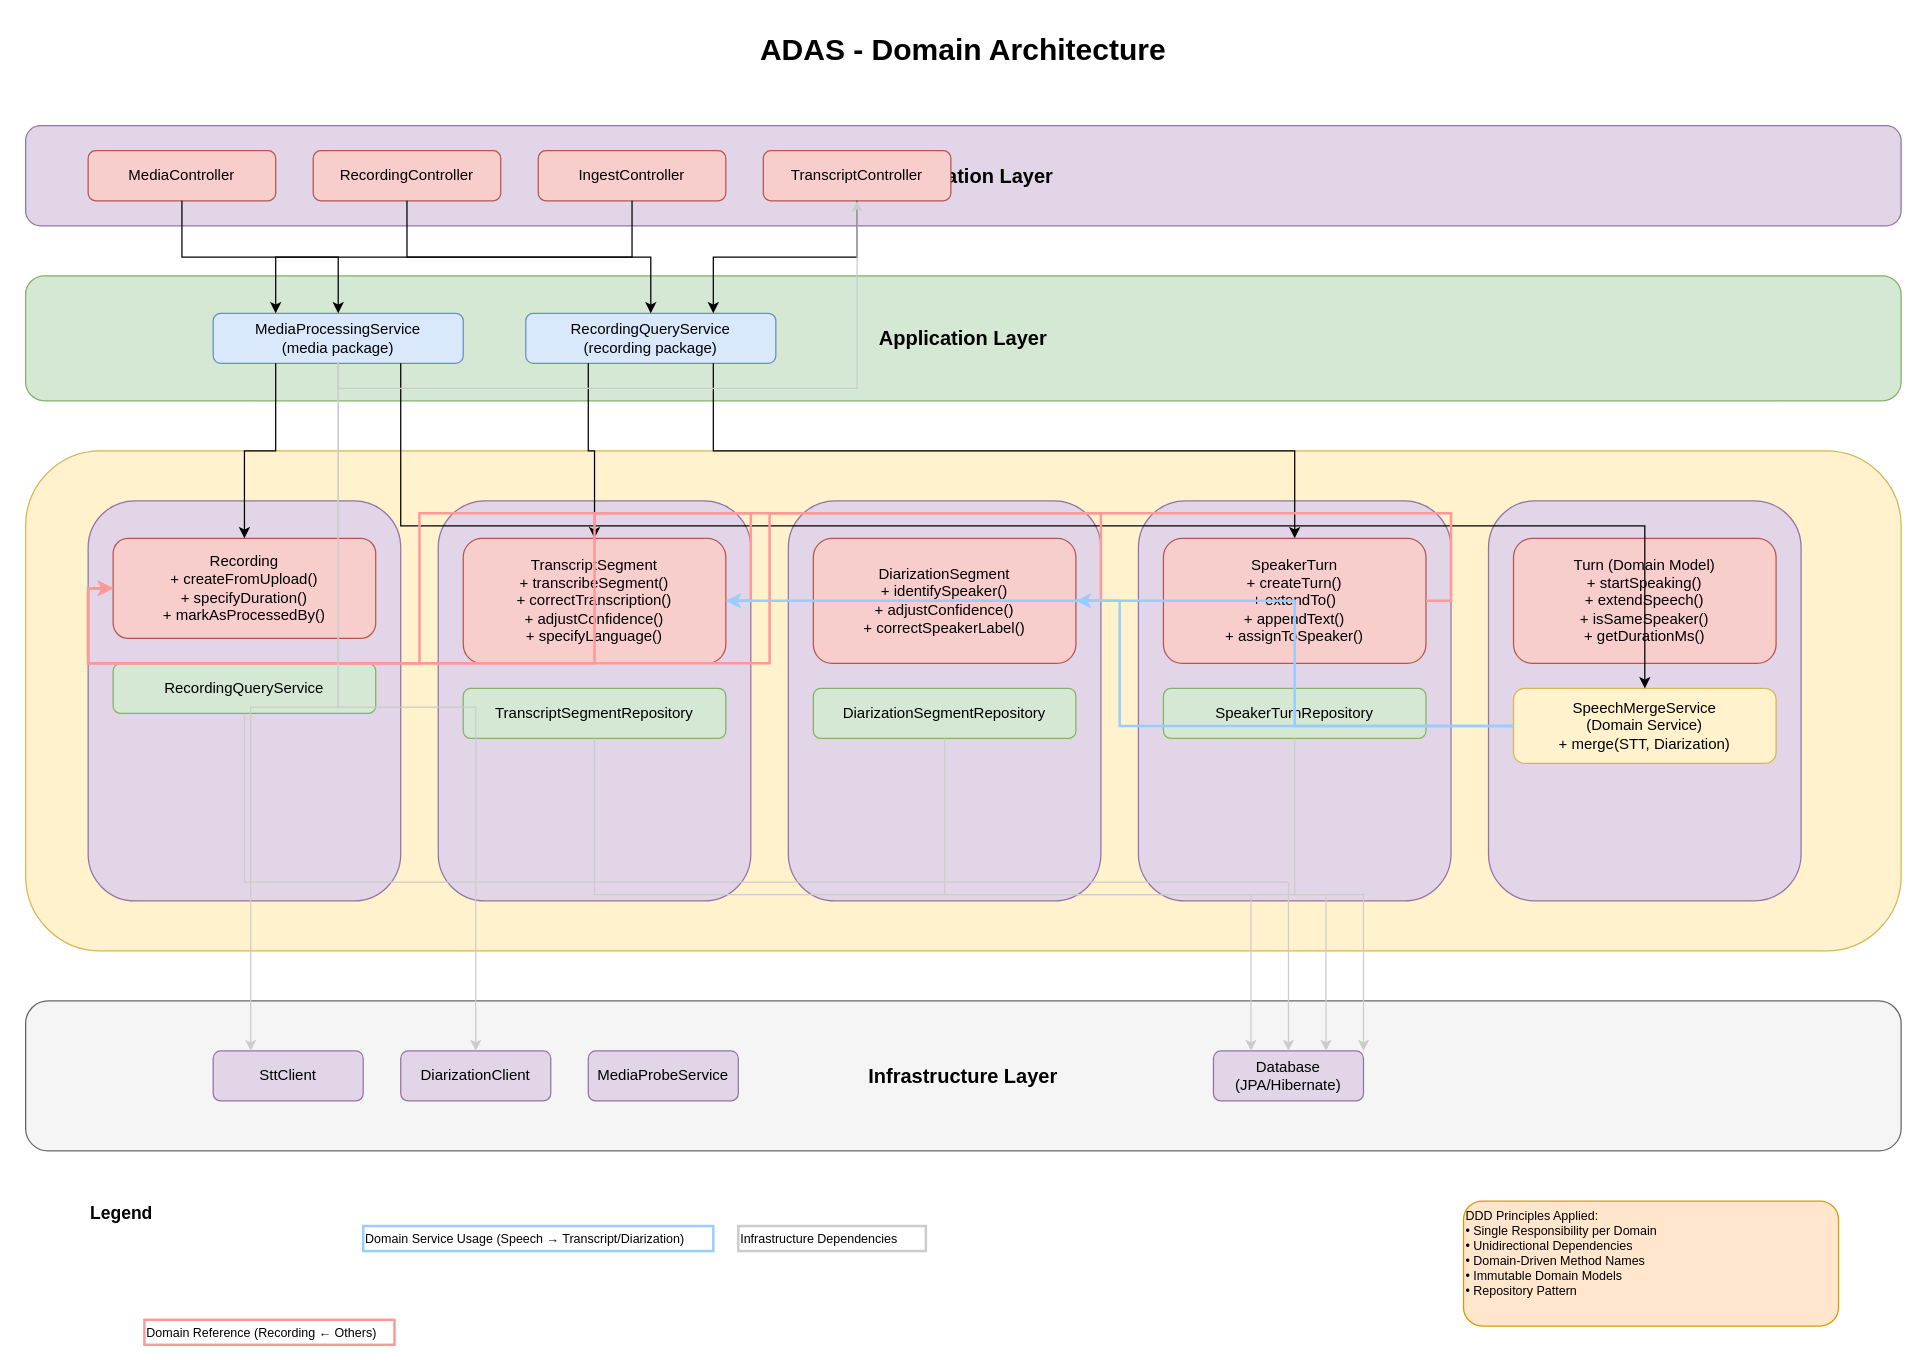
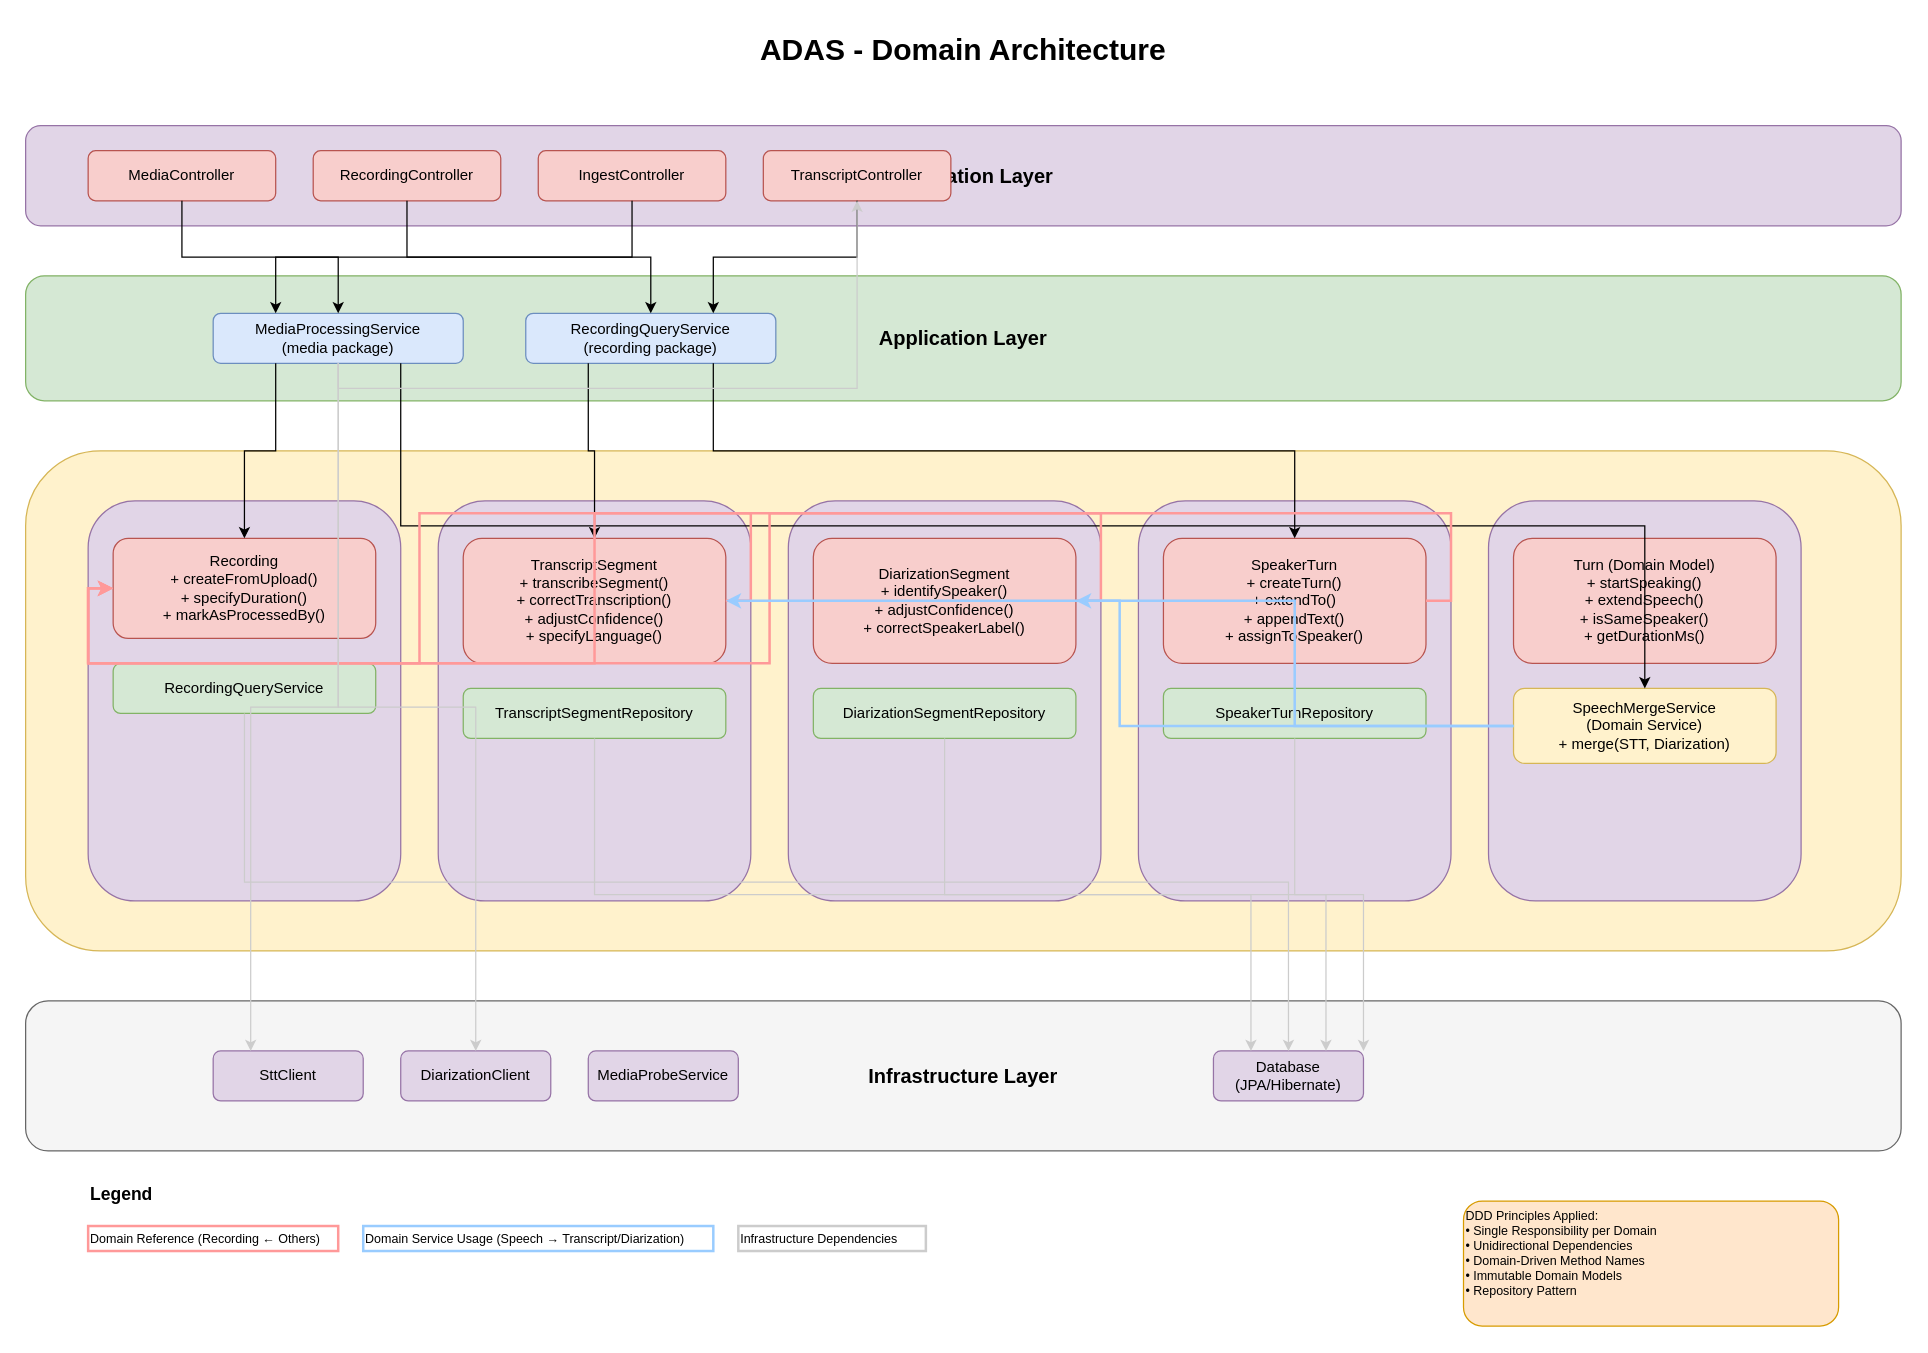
(126, 1213) -> (126, 1194)
(269, 1332) -> (213, 1238)
